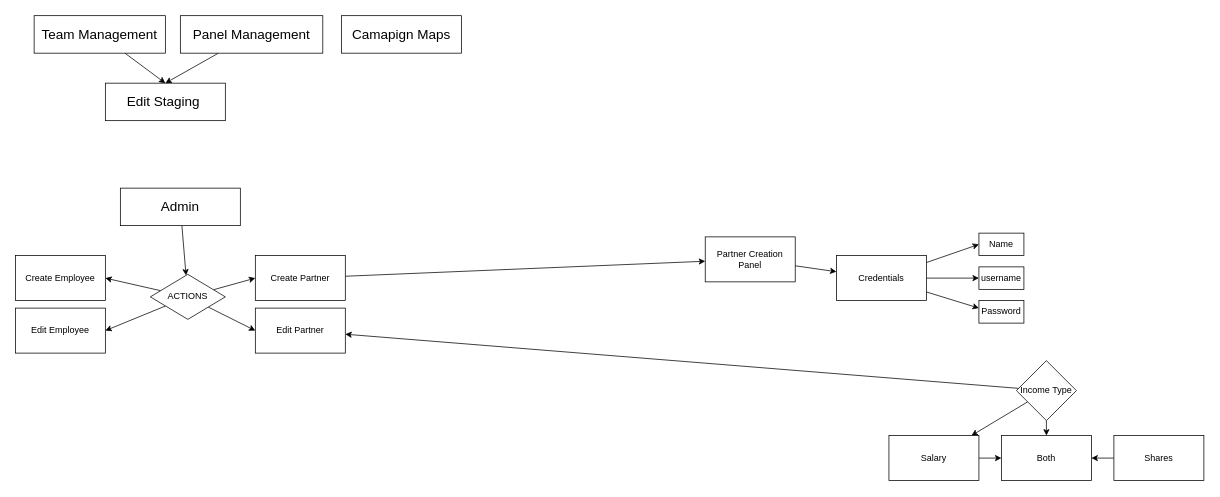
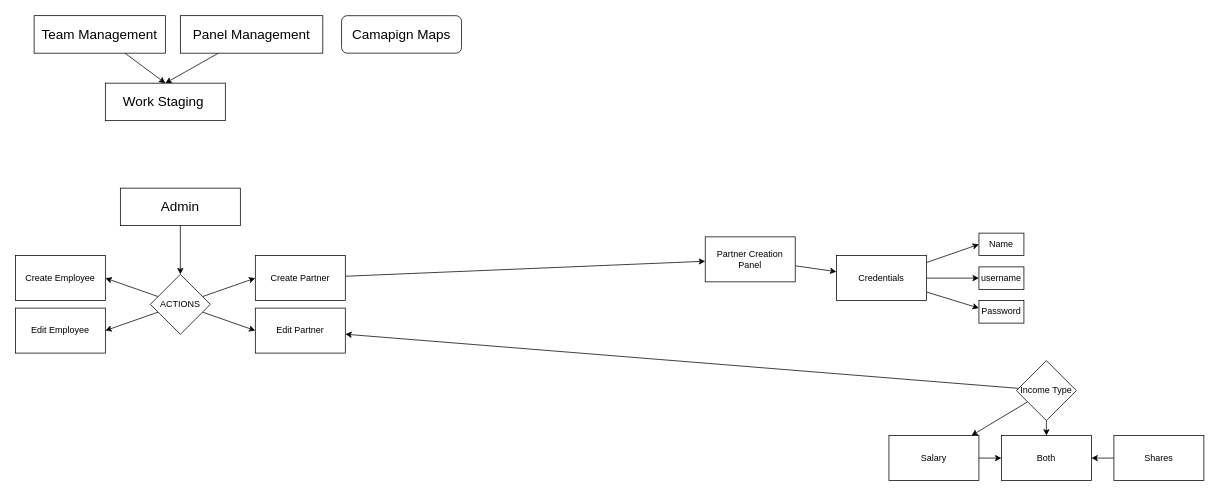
(402, 34) -> (402, 34)
(165, 102) -> (165, 102)
(188, 297) -> (180, 304)
